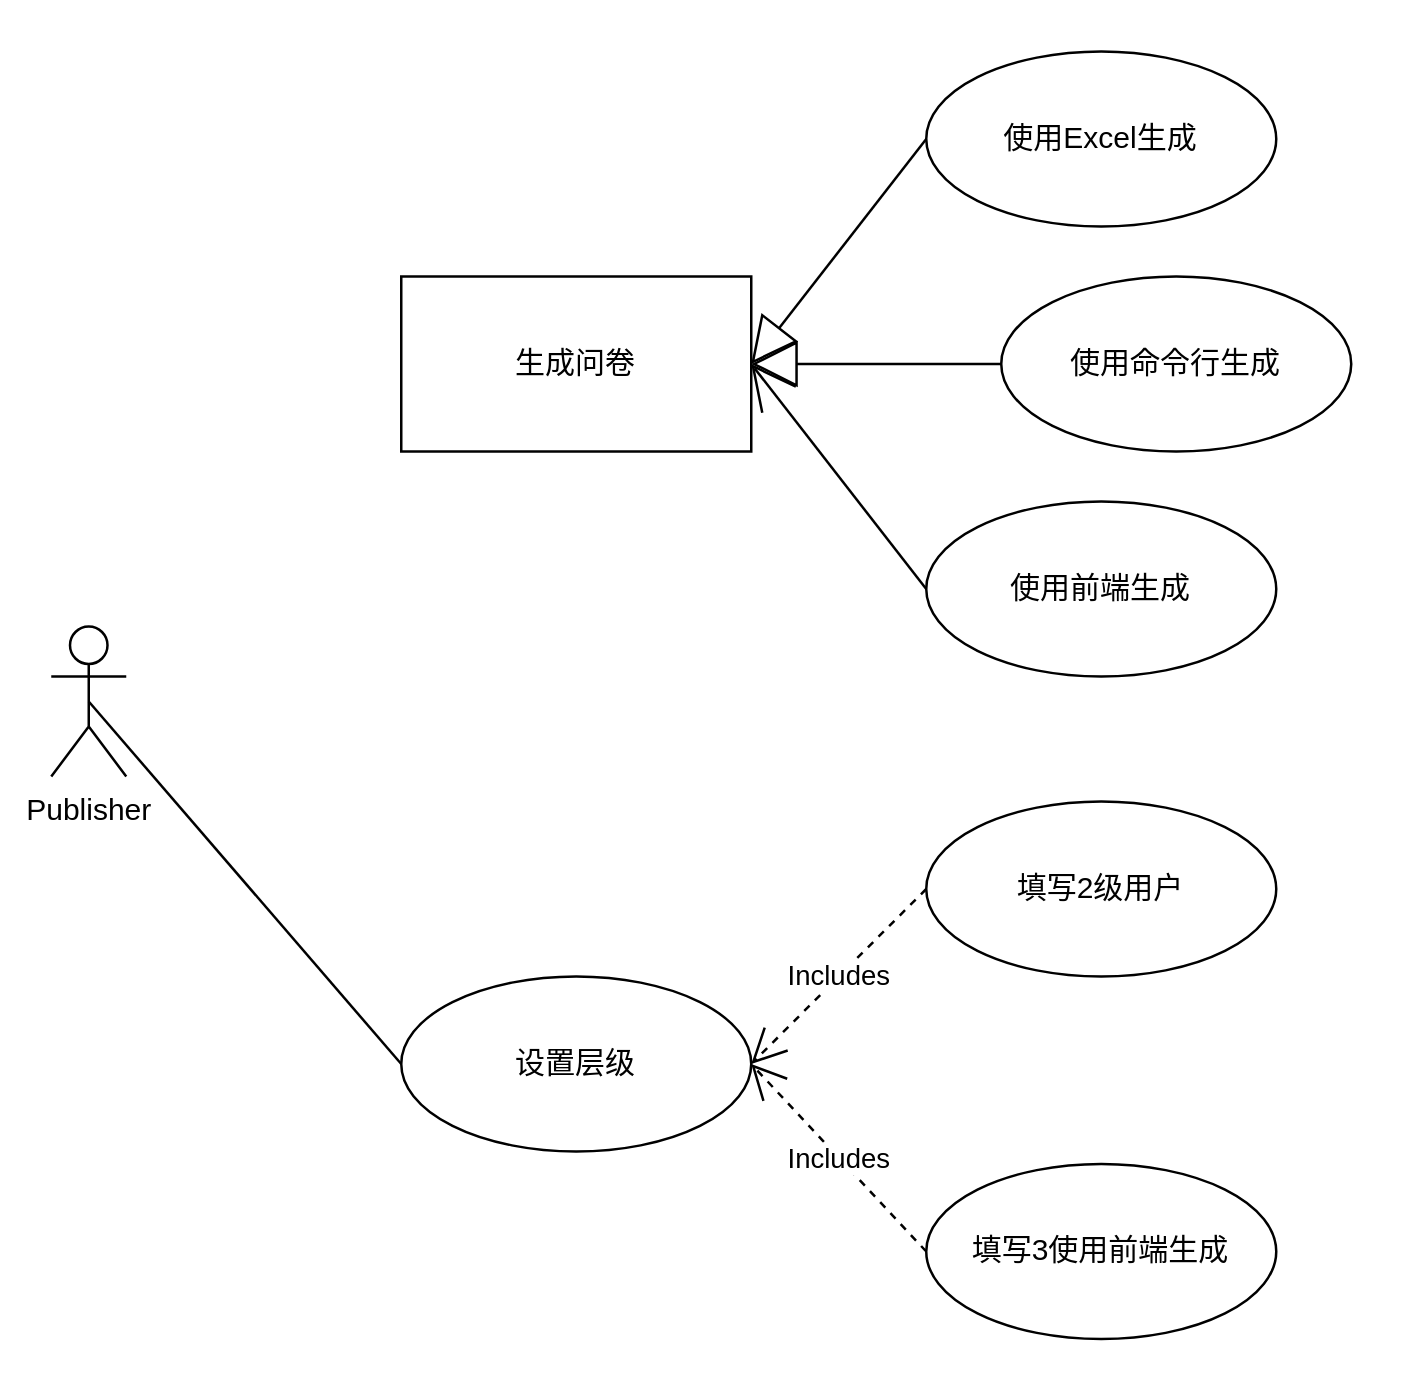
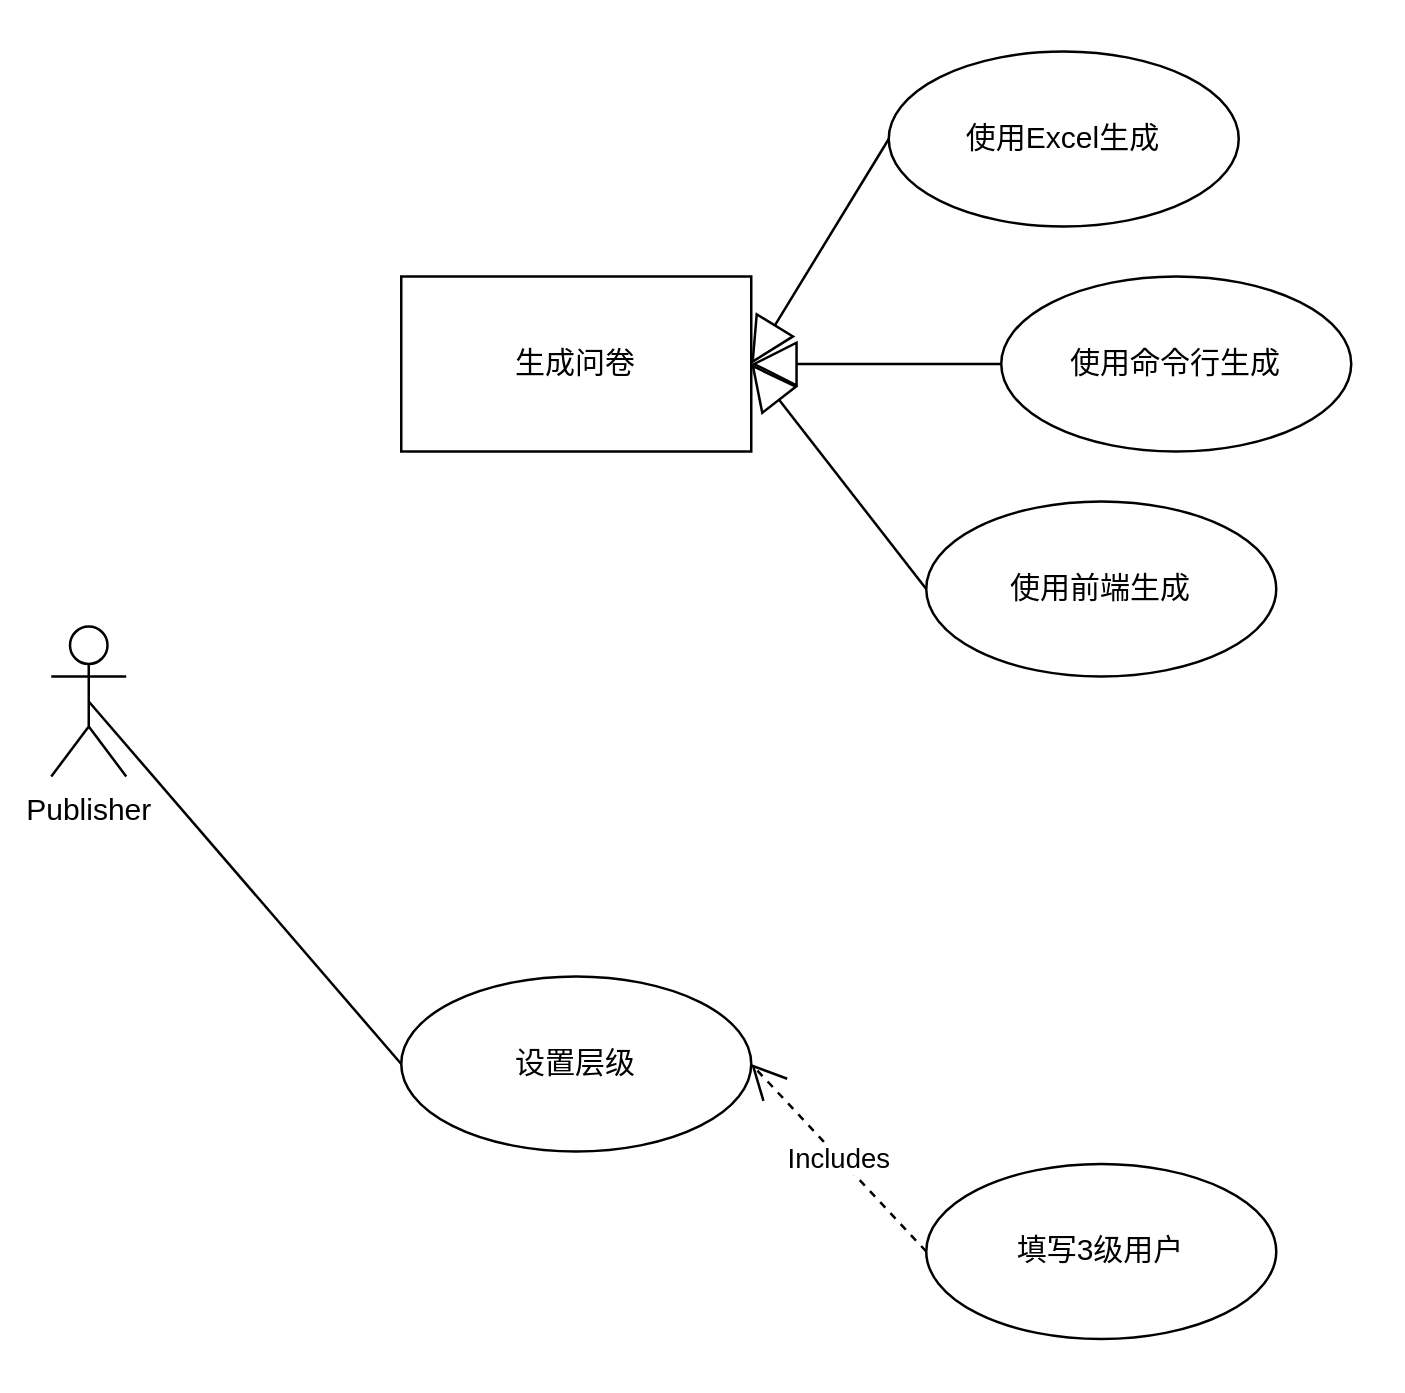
(1101, 139) -> (1064, 139)
(768, 385) -> (780, 400)
(1101, 889) -> none
(891, 924) -> none
(1101, 1251) -> (1101, 1251)
